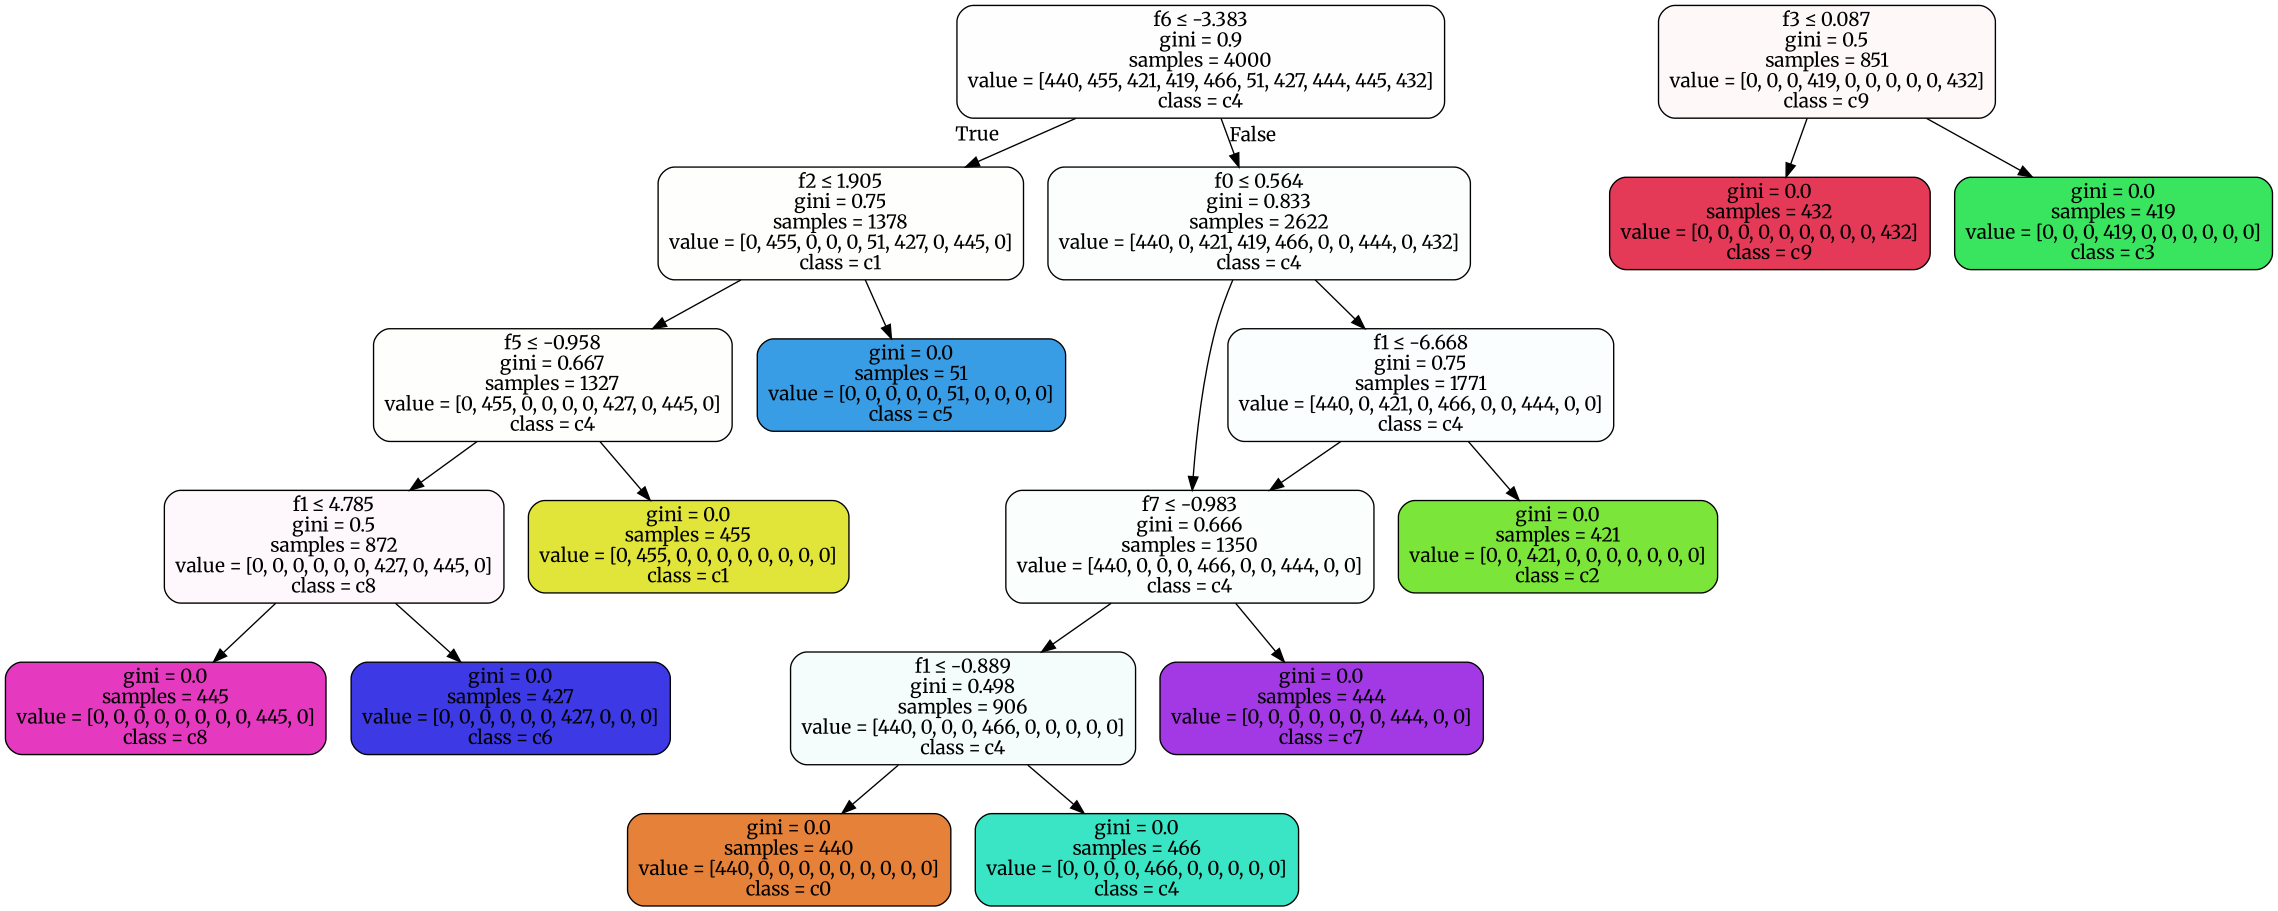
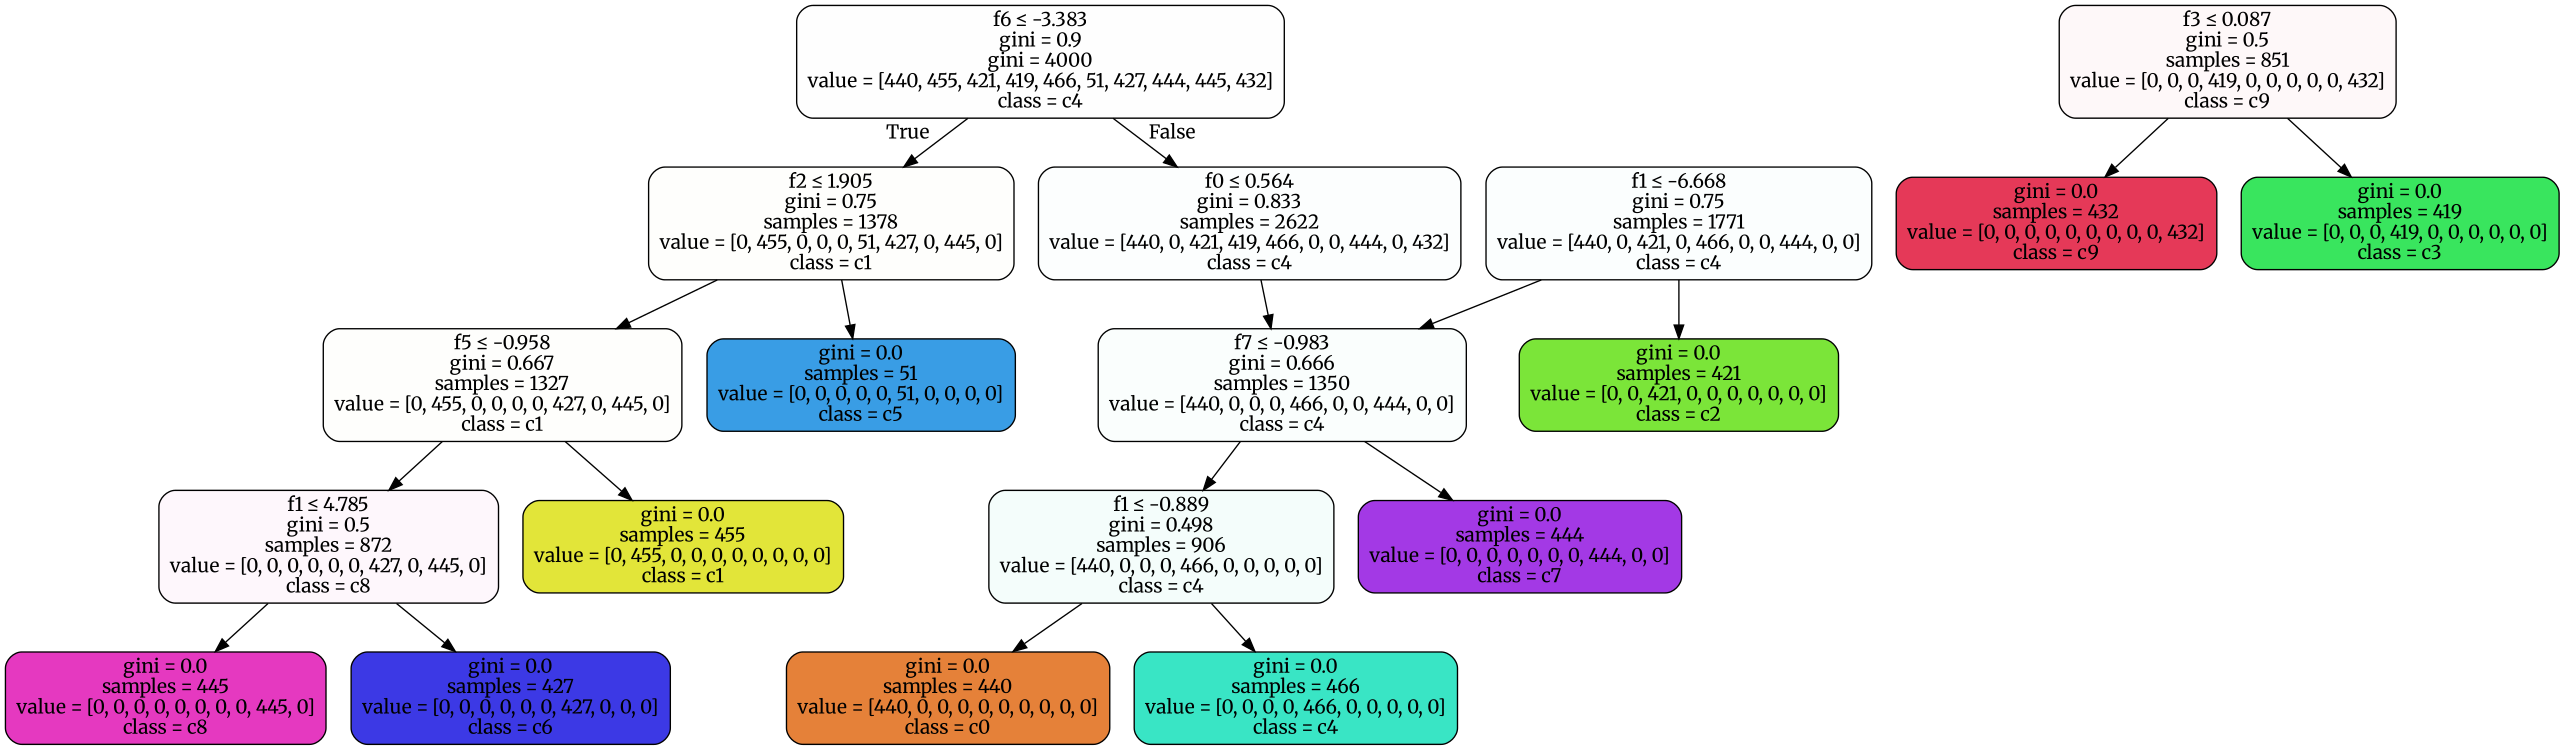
(1201, 61) -> (1040, 61)
(1335, 299) -> none
(553, 425) -> (503, 425)
